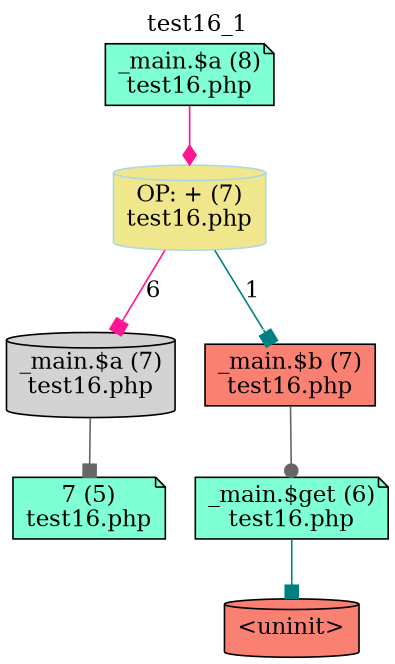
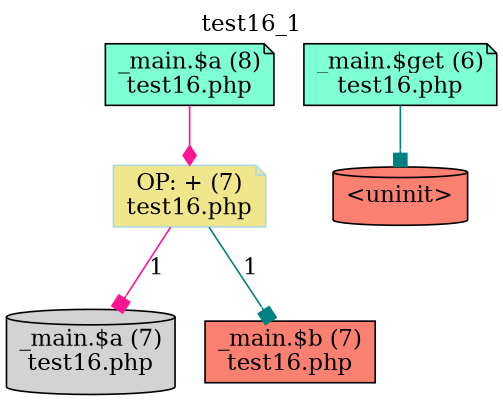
(190, 208) -> (190, 196)
(154, 291) -> (157, 268)
(291, 435) -> none
(89, 508) -> none
